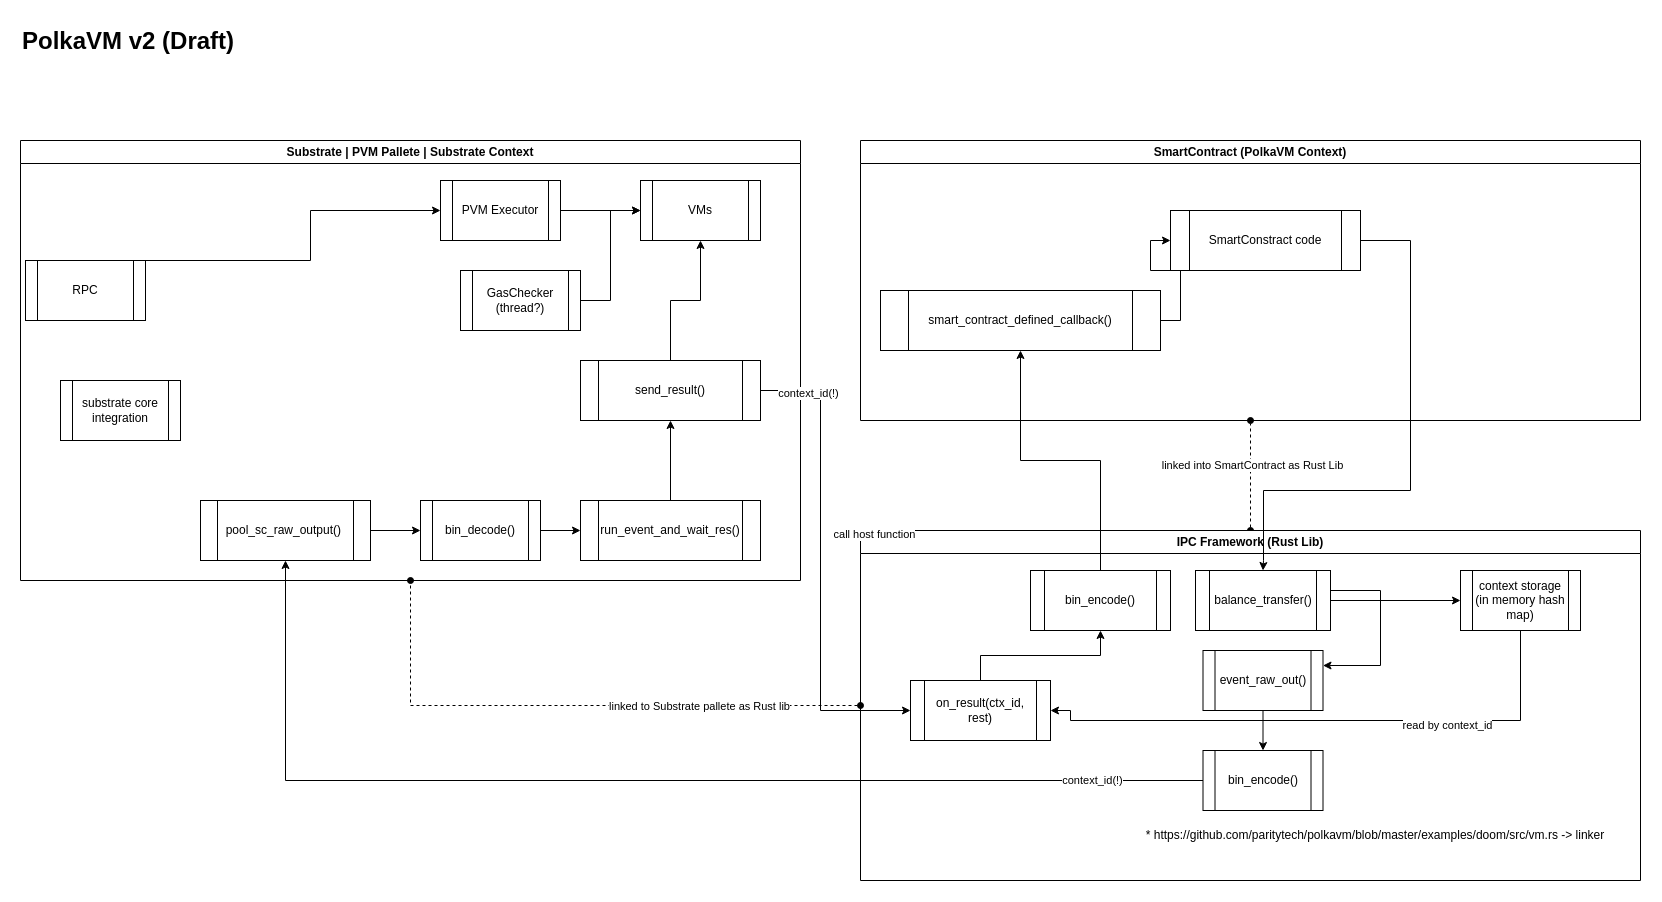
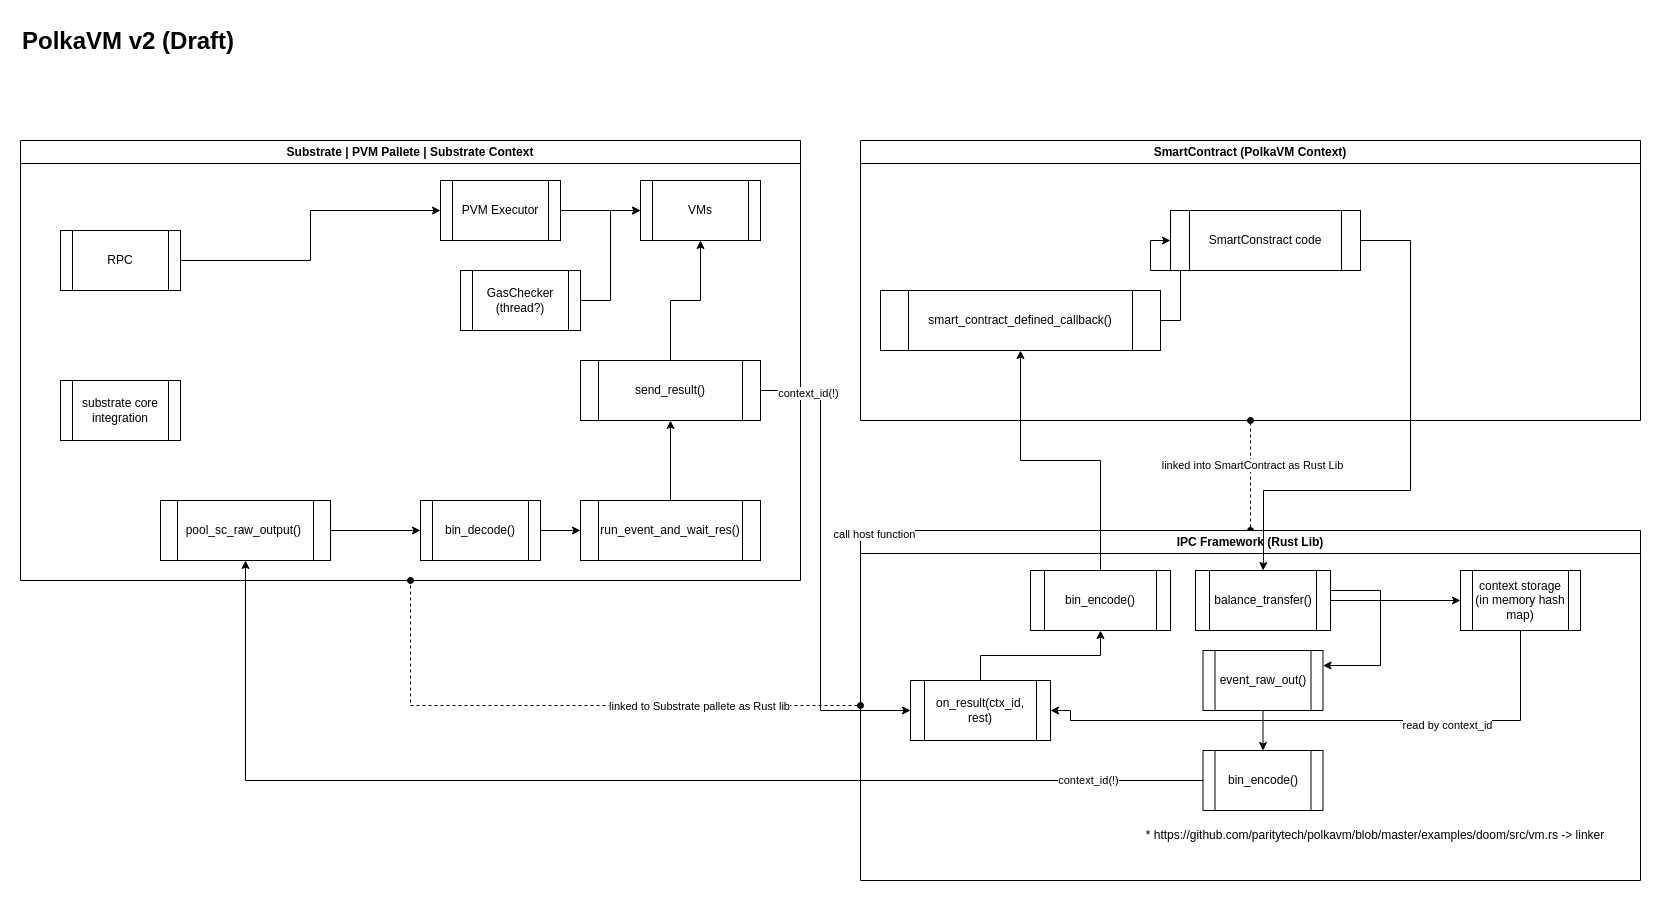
(86, 291) -> (121, 261)
(286, 531) -> (246, 531)
